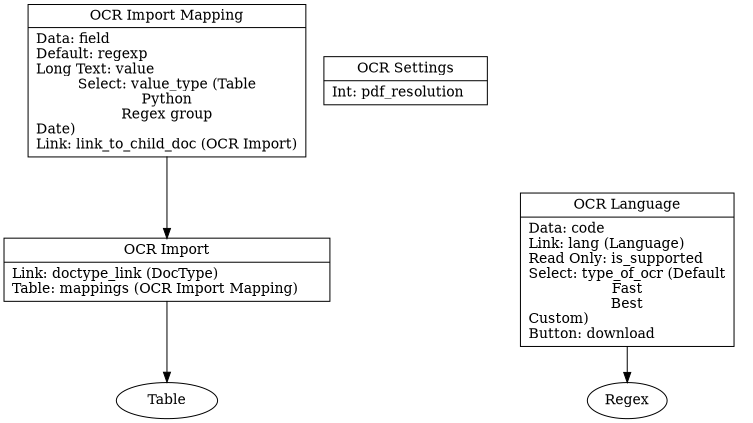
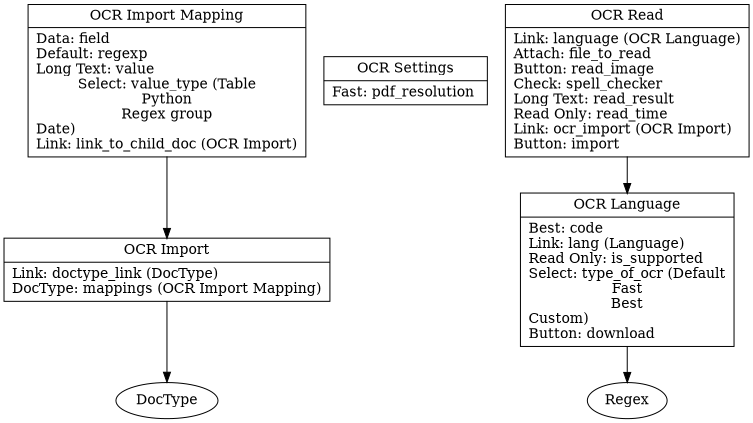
none -> (627, 81)
(400, 92) -> (406, 92)
(569, 229) -> (568, 229)
(155, 289) -> (167, 289)
(167, 401) -> (167, 401)
